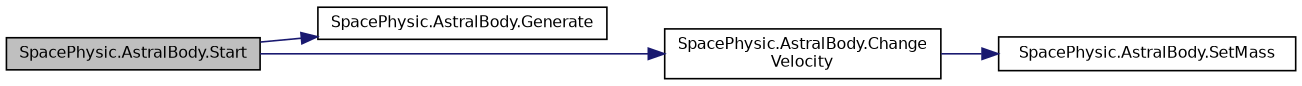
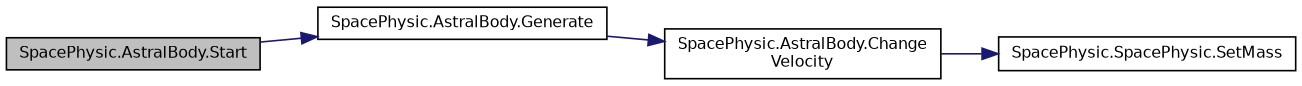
(454, 54) -> (628, 38)
(1147, 54) -> (1147, 54)
